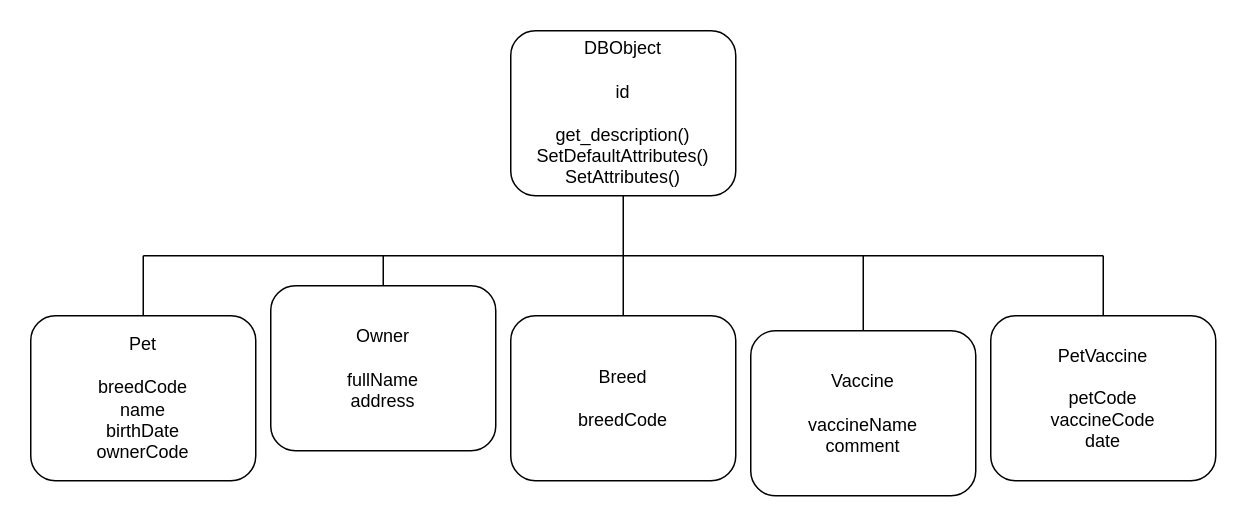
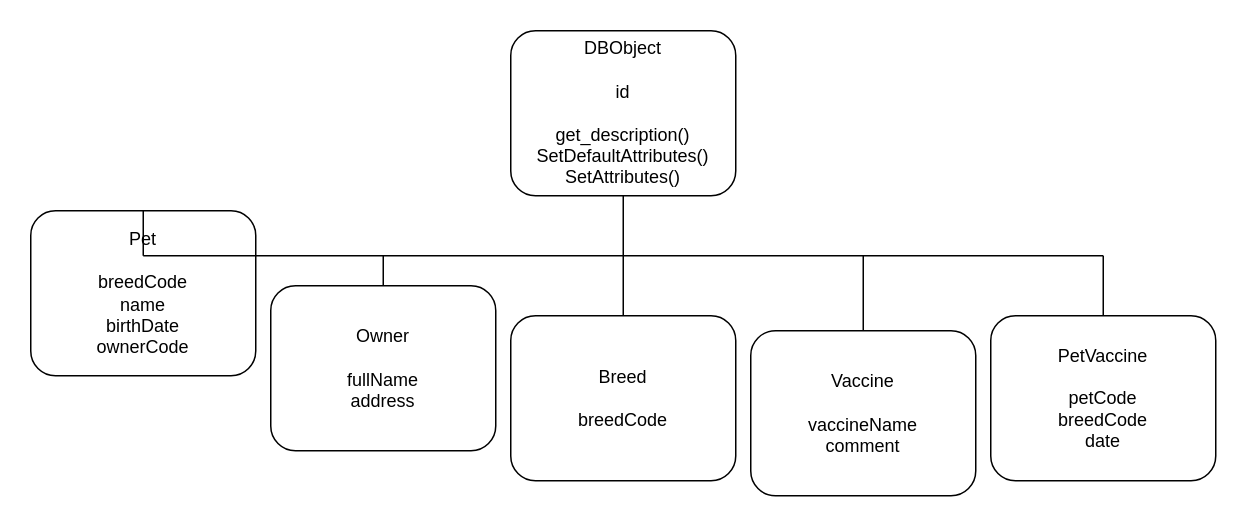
(143, 398) -> (143, 293)
(1103, 398) -> (1103, 398)
